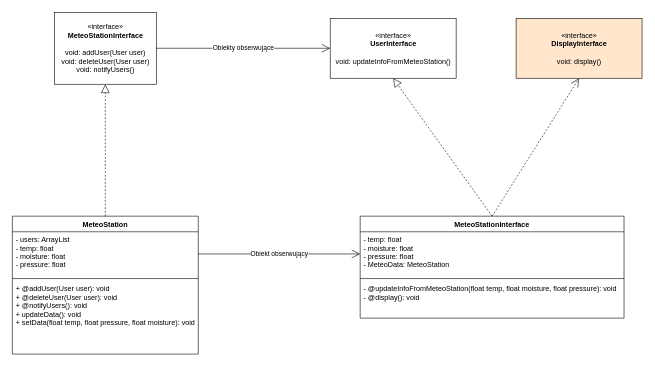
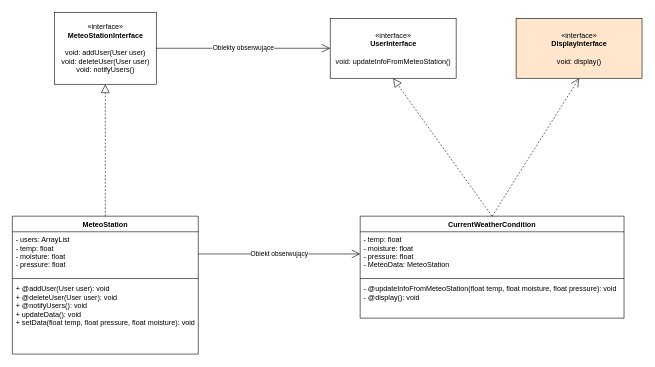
(492, 224) -> (492, 224)
